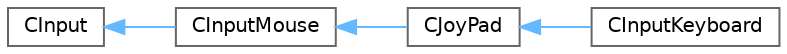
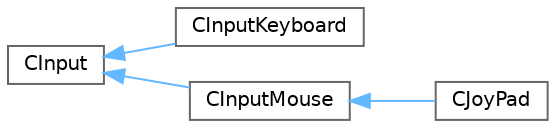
(566, 27) -> (150, 48)
